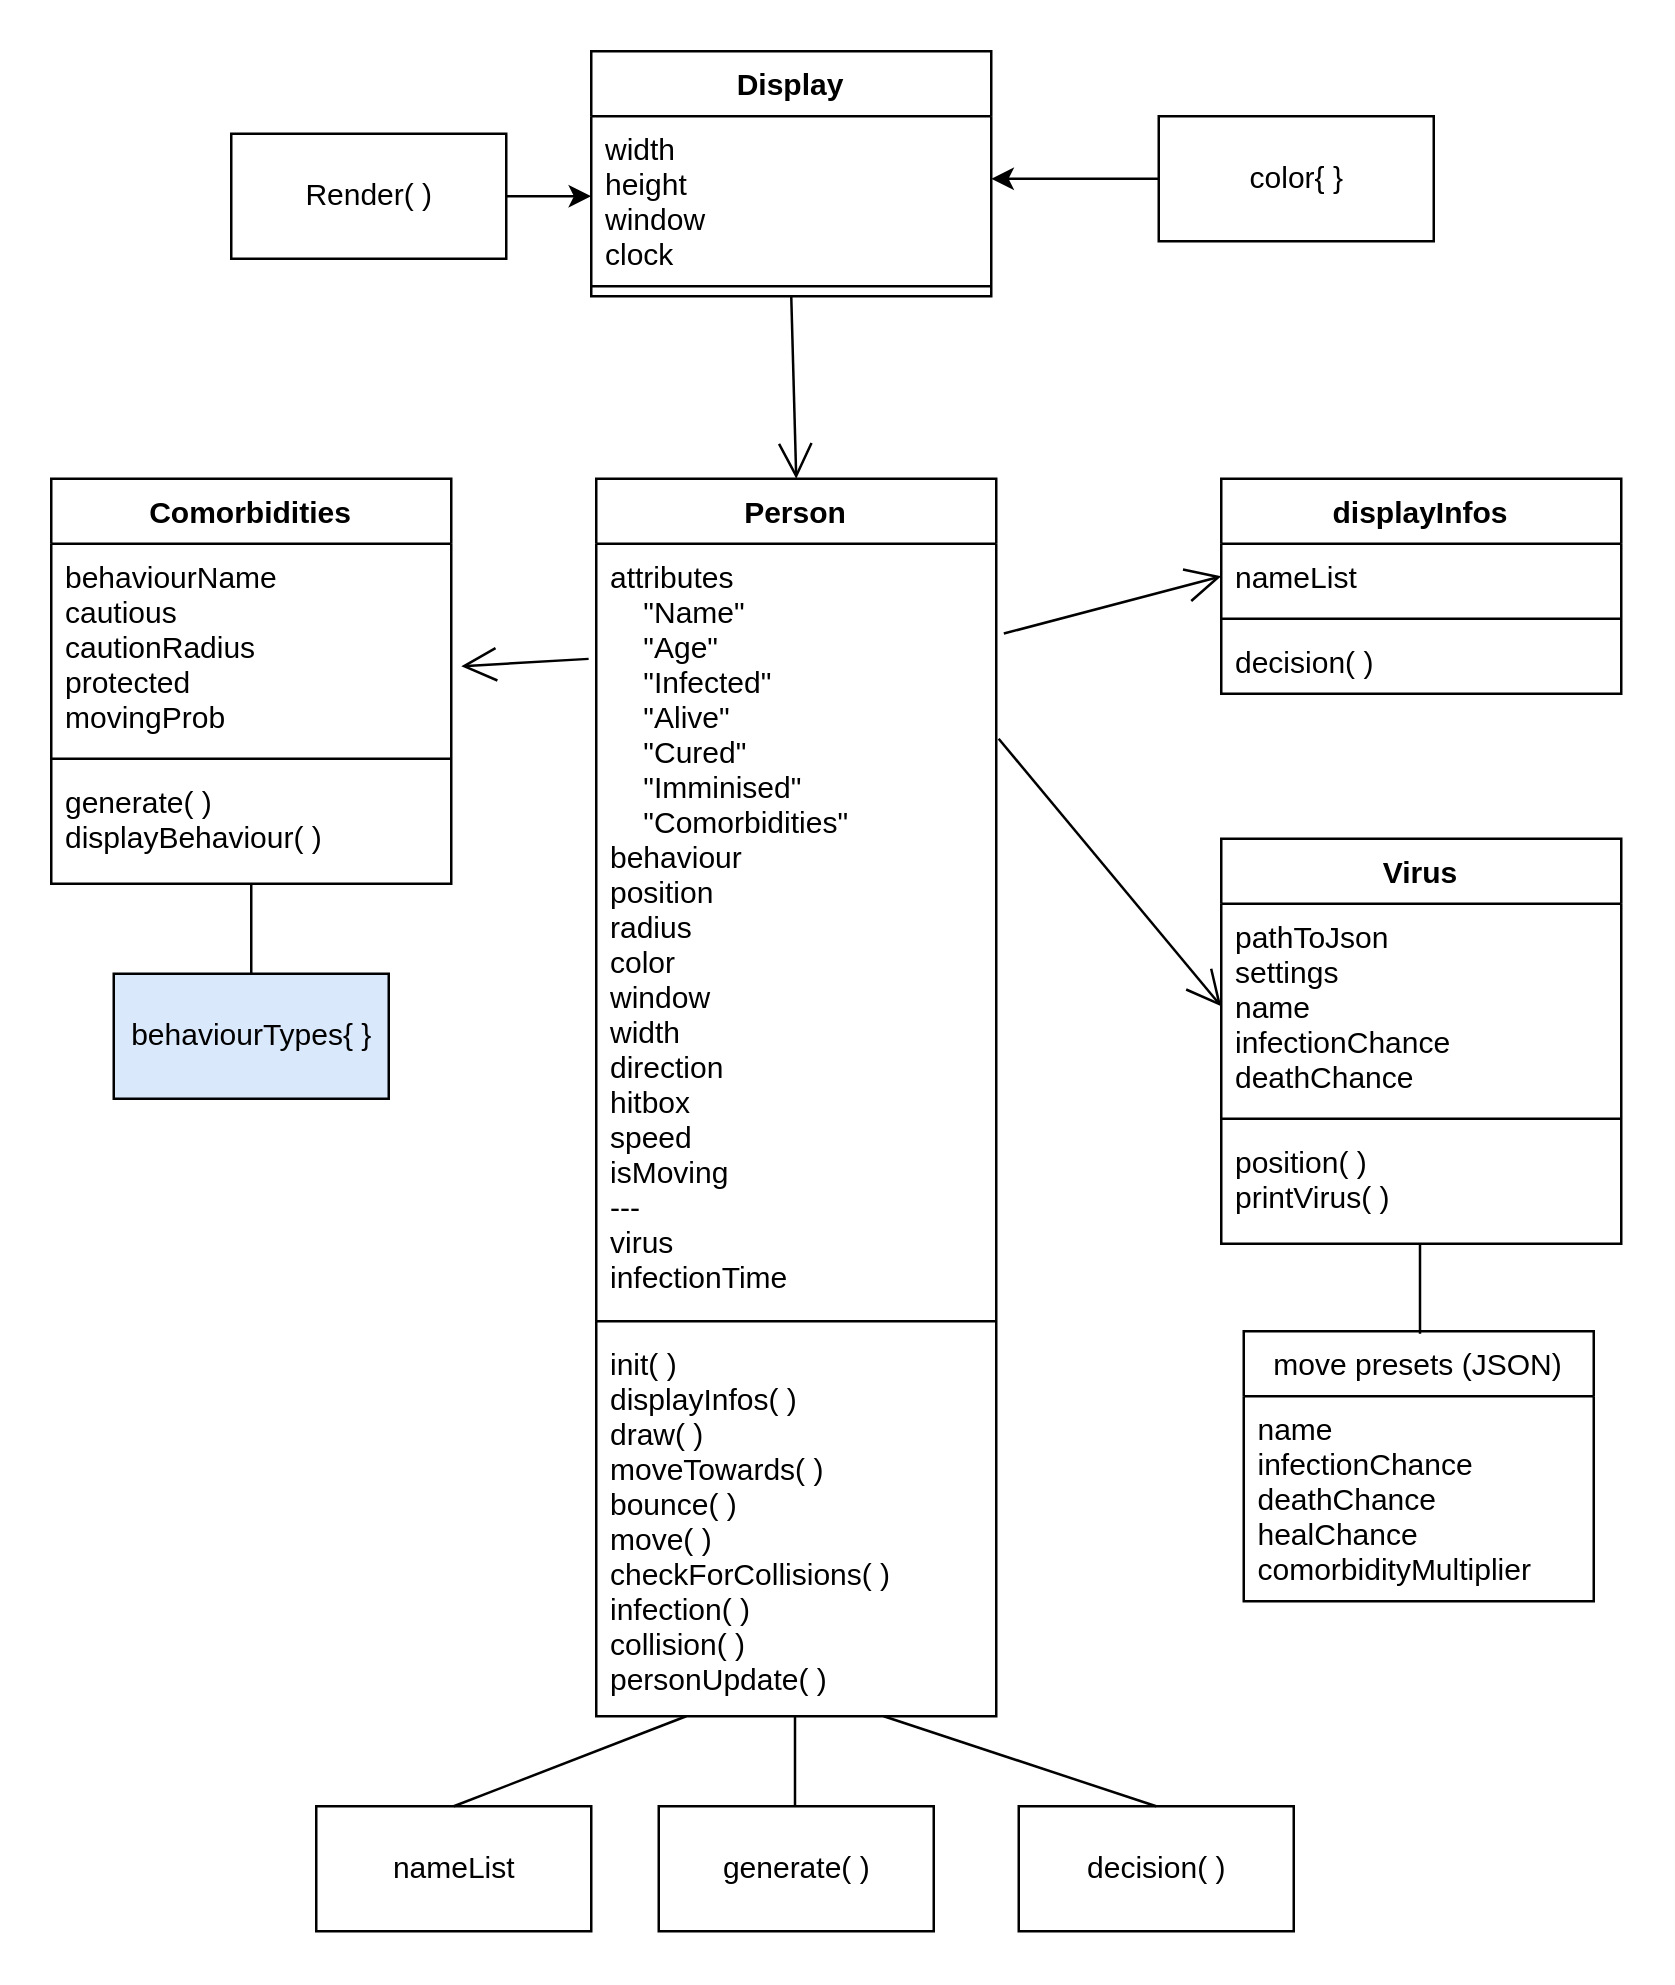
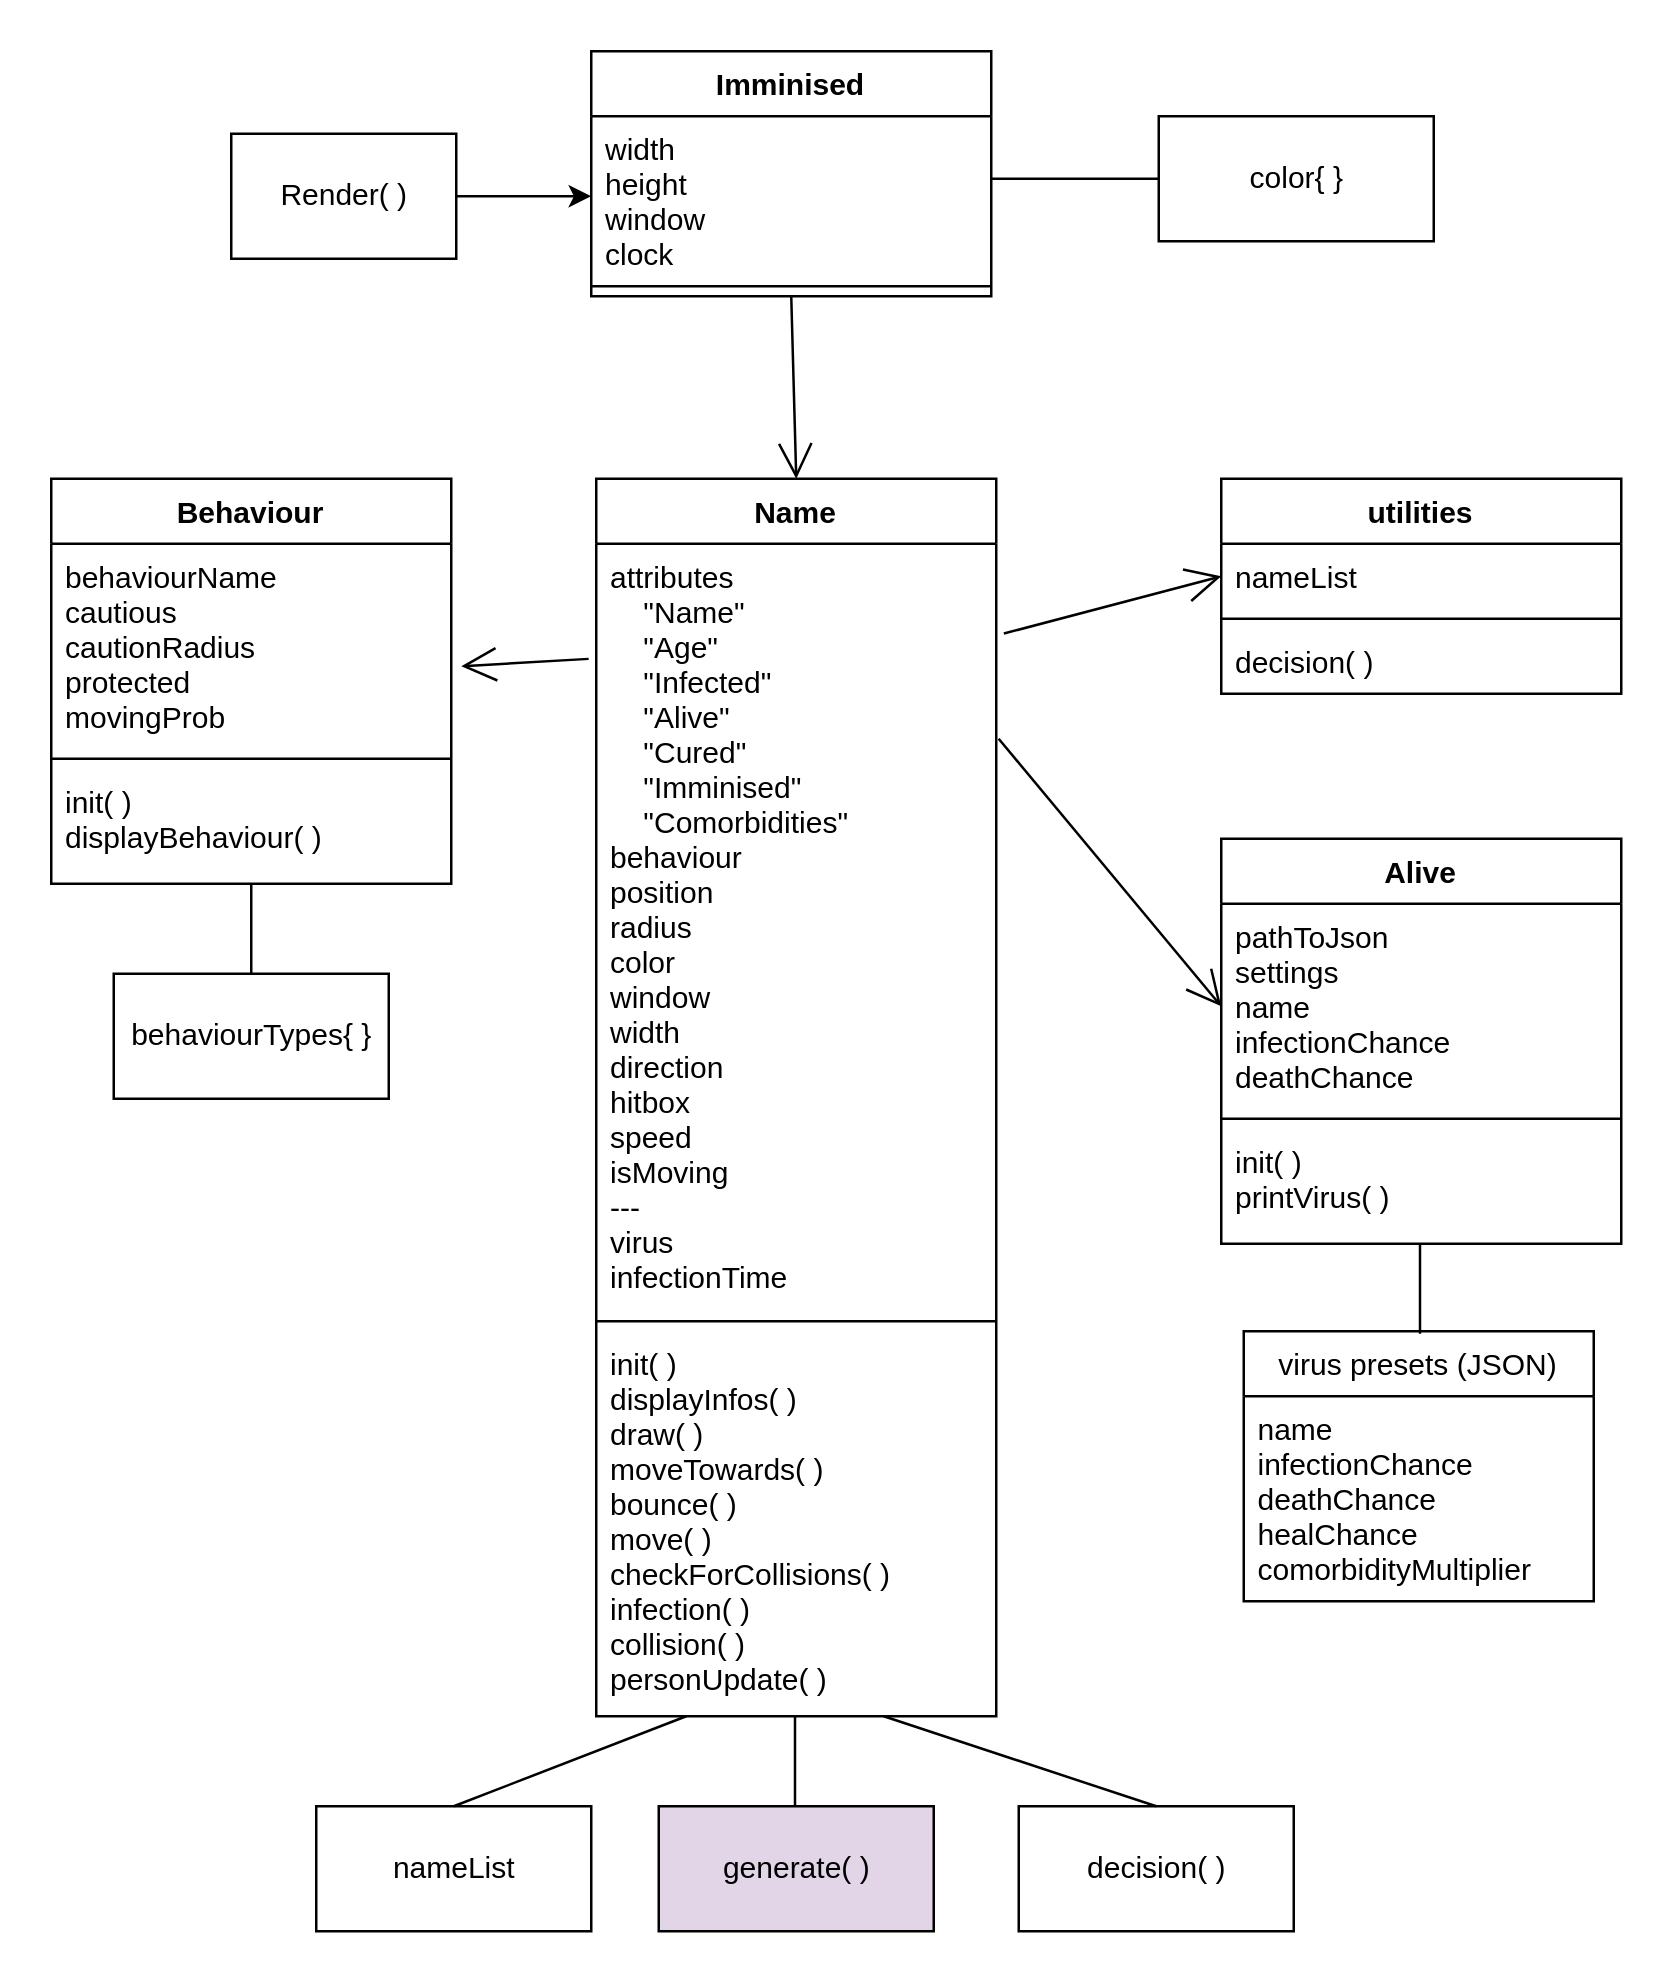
(790, 85) -> (790, 85)
(1009, 179) -> (1003, 179)
(369, 196) -> (344, 196)
(250, 513) -> (250, 513)
(795, 513) -> (795, 513)
(1420, 513) -> (1420, 513)
(154, 803) -> (112, 803)
(1420, 873) -> (1420, 873)
(251, 1036) -> (251, 1036)
(1316, 1163) -> (1282, 1163)
(1418, 1365) -> (1418, 1365)
(796, 1869) -> (796, 1869)
